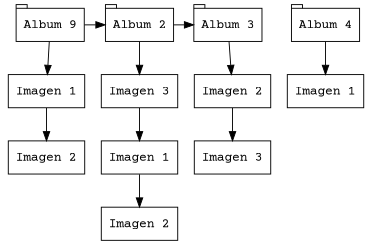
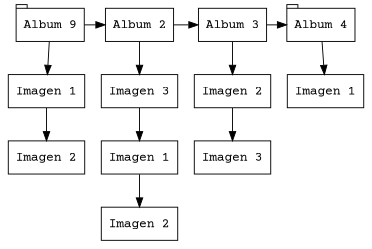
(140, 25) -> (140, 25)
(228, 25) -> (233, 25)
none -> (272, 25)
